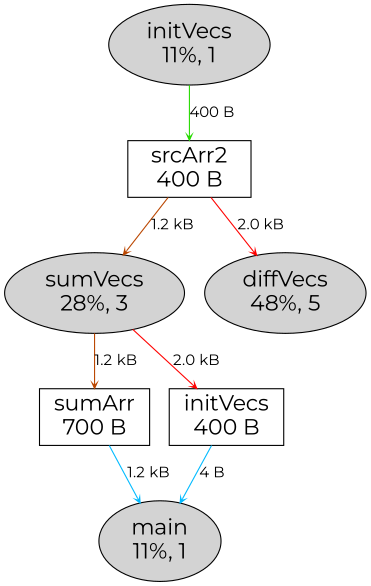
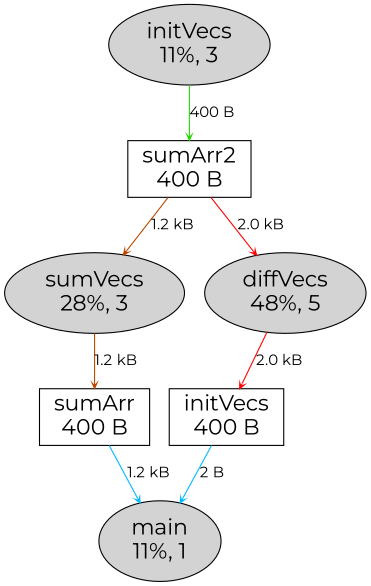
(189, 45) -> (189, 45)
(189, 169) -> (189, 169)
(163, 357) -> (255, 358)
(95, 417) -> (95, 417)
(212, 473) -> (212, 473)
